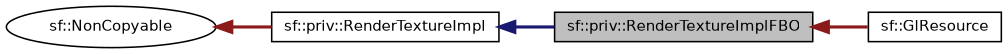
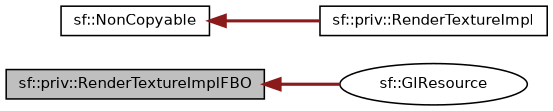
(111, 27) -> (135, 21)
(535, 27) -> none
(935, 27) -> (434, 84)
